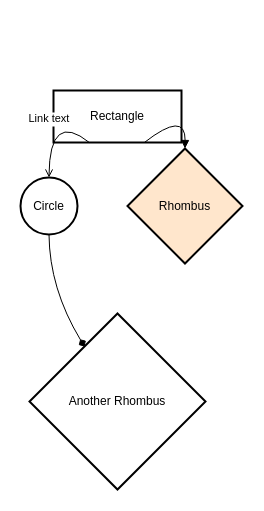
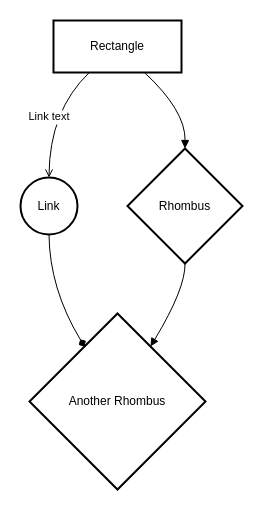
(118, 117) -> (118, 47)
(185, 206) -> (185, 206)
(49, 207) -> (49, 207)
none -> (174, 304)
